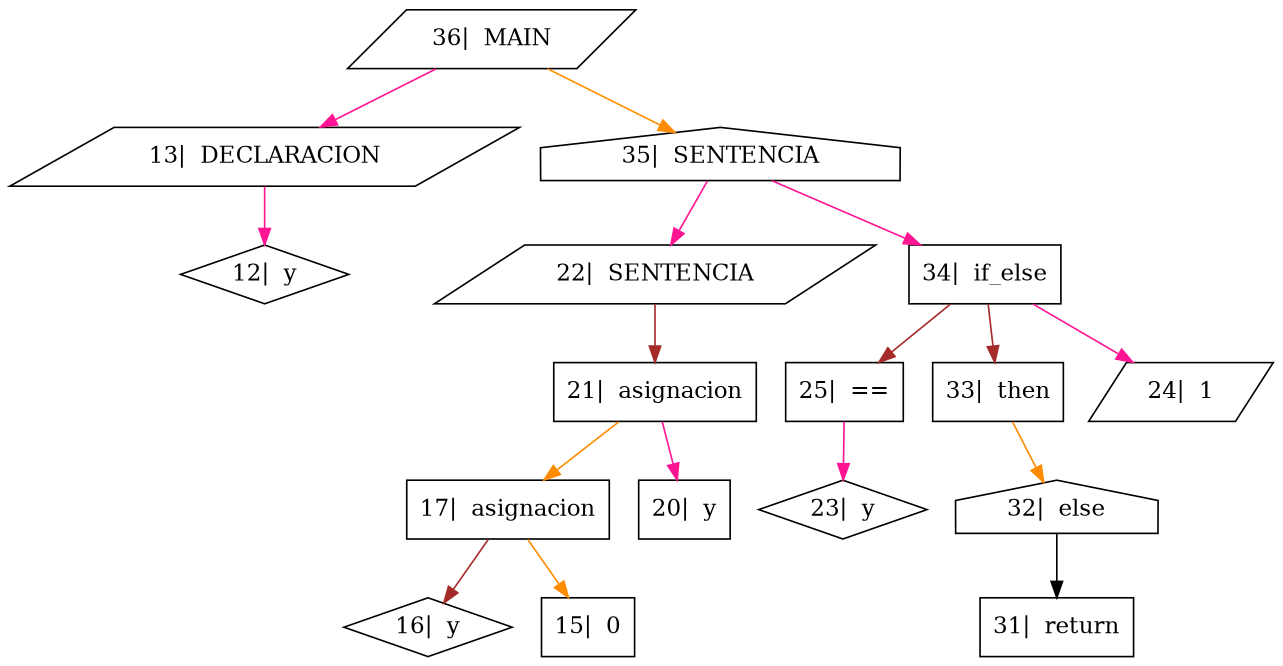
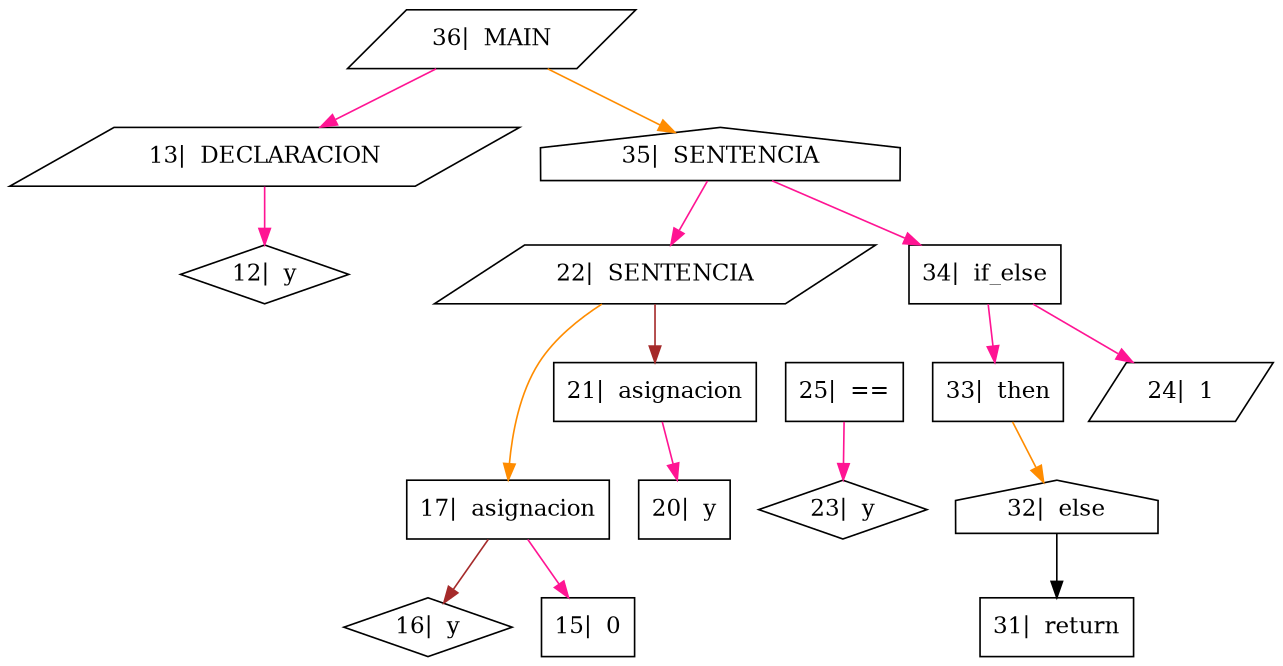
(991, 325) -> (991, 325)
(921, 328) -> none
(588, 446) -> (534, 371)
(543, 562) -> (543, 562)
